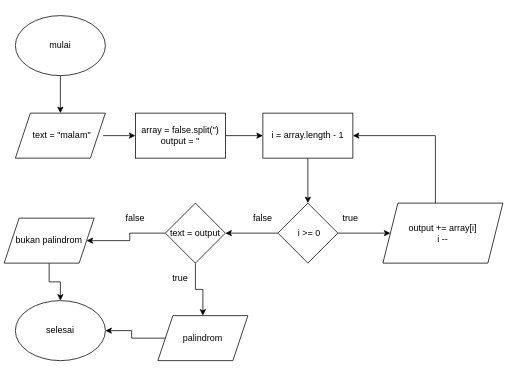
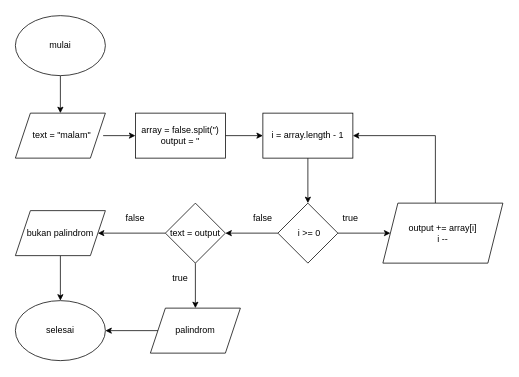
(49, 240) -> (60, 233)
(203, 338) -> (195, 330)
